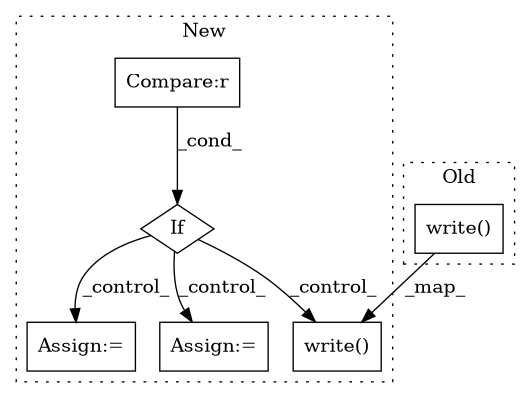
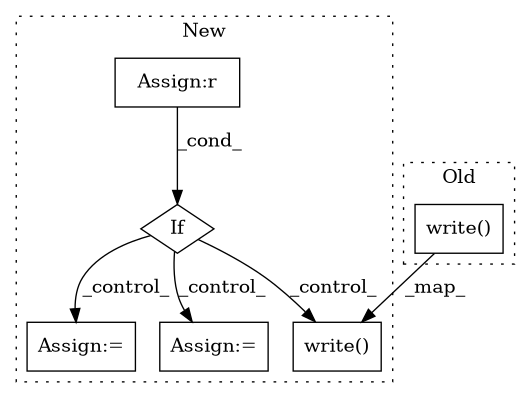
(177, 83) -> (177, 83)
